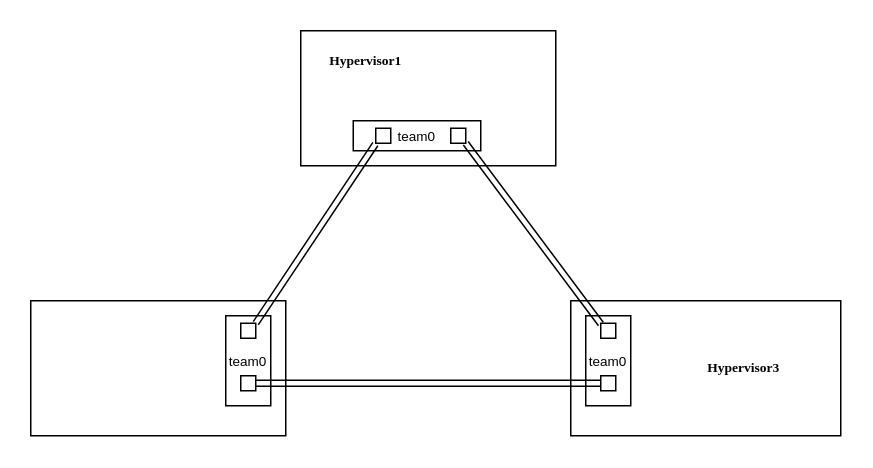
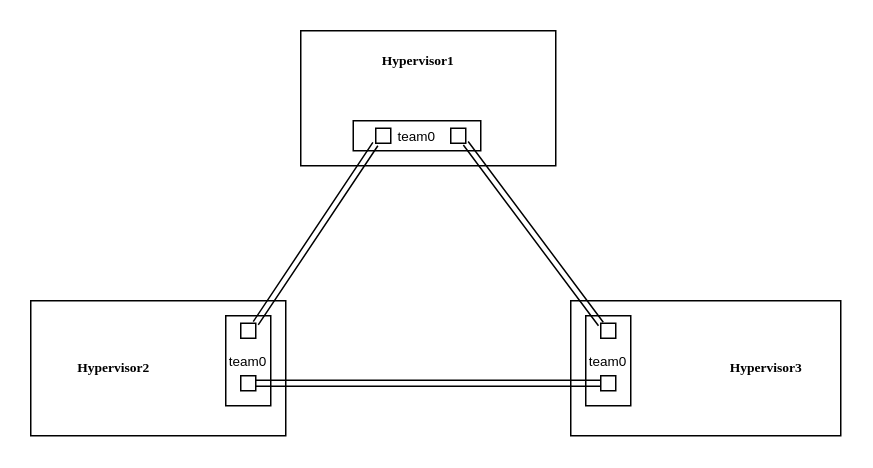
(365, 61) -> (417, 61)
none -> (113, 368)
(743, 368) -> (766, 368)
